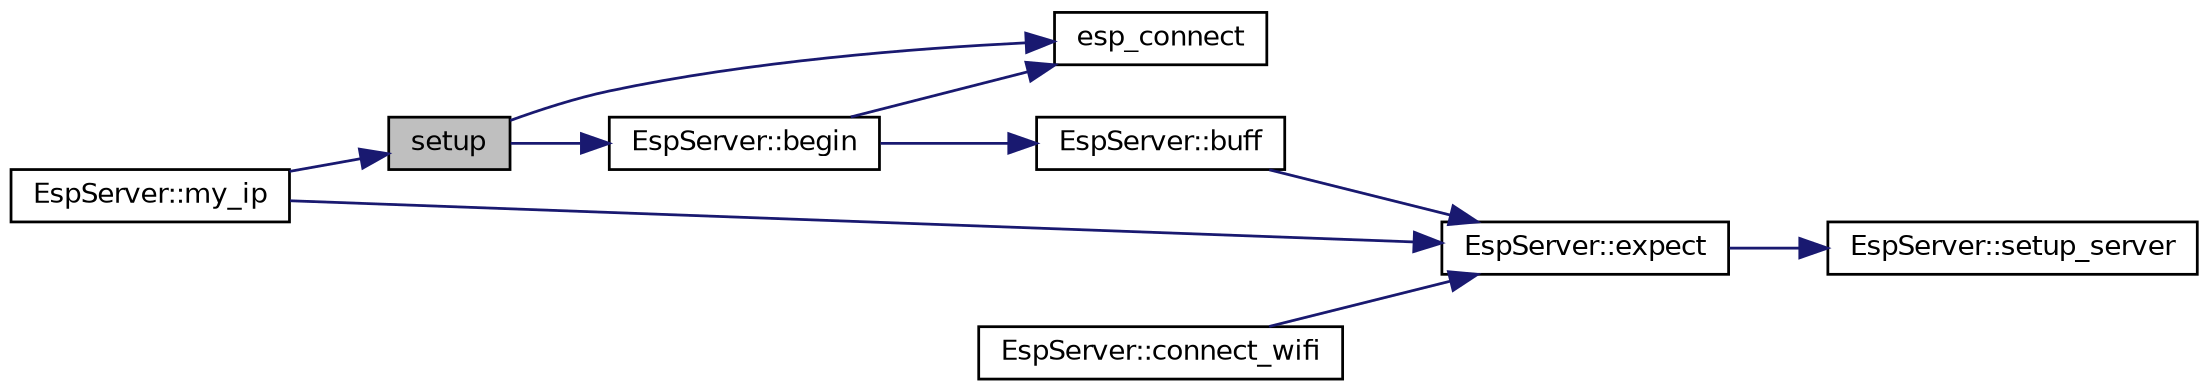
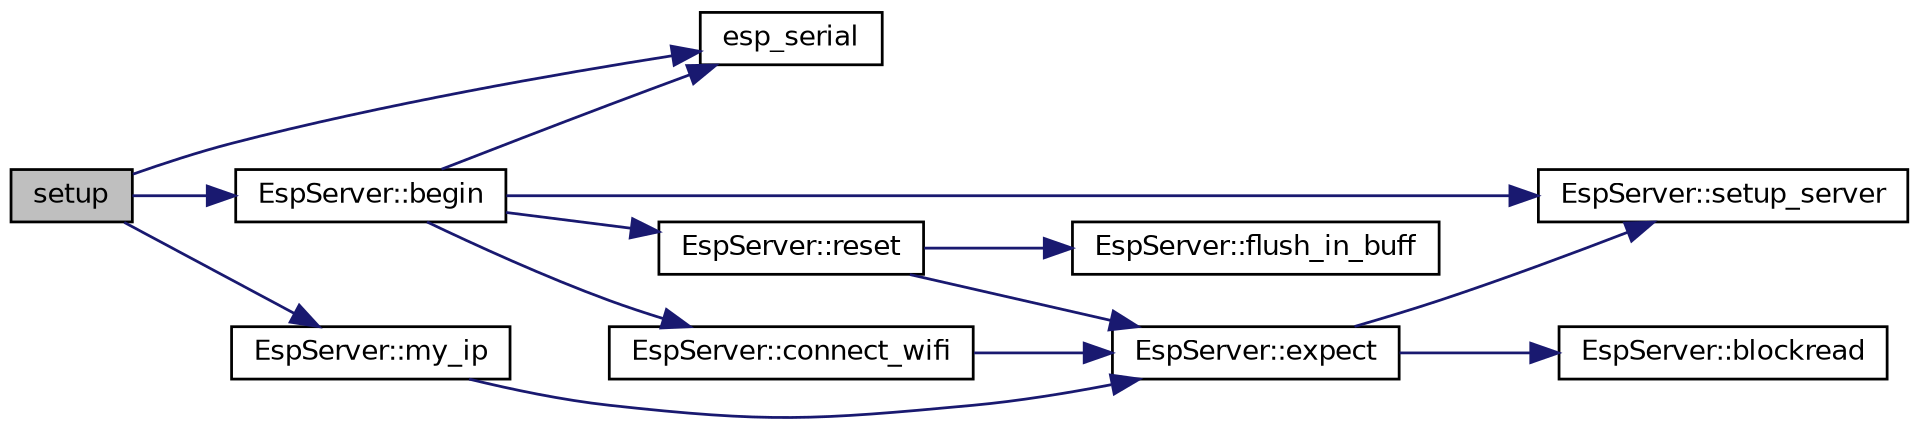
(1161, 39) -> (791, 39)
(1161, 143) -> (791, 248)
(325, 165) -> (209, 268)
none -> (1008, 196)
none -> (1256, 248)
none -> (544, 275)
none -> (1723, 353)
